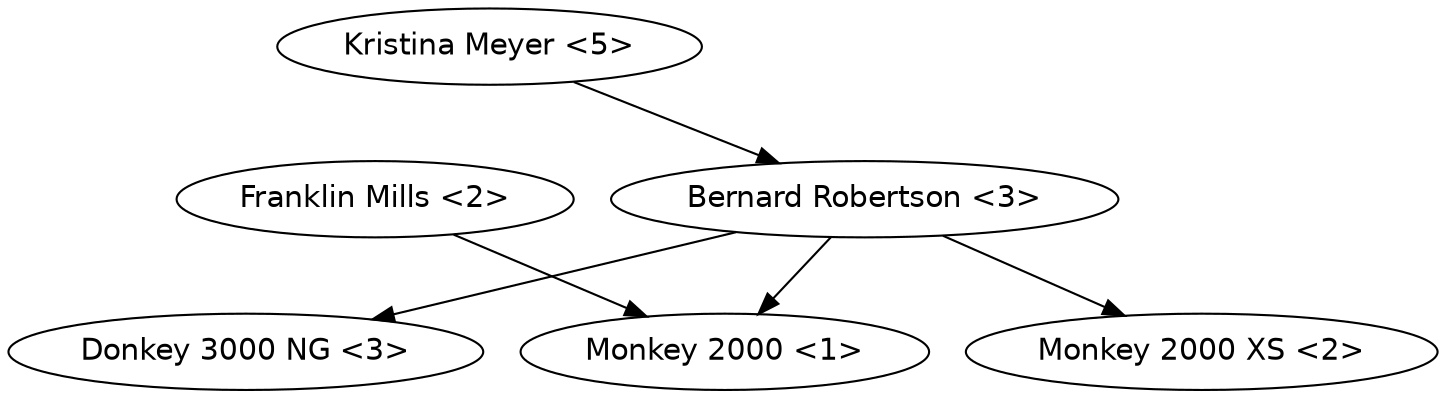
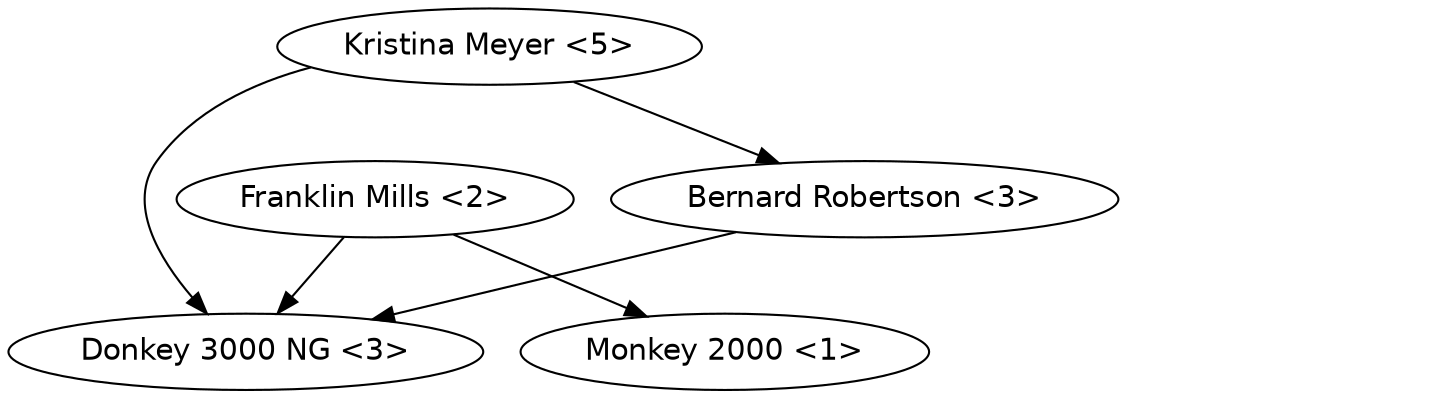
none -> (167, 149)
none -> (318, 267)
(802, 268) -> none
(1202, 352) -> none
